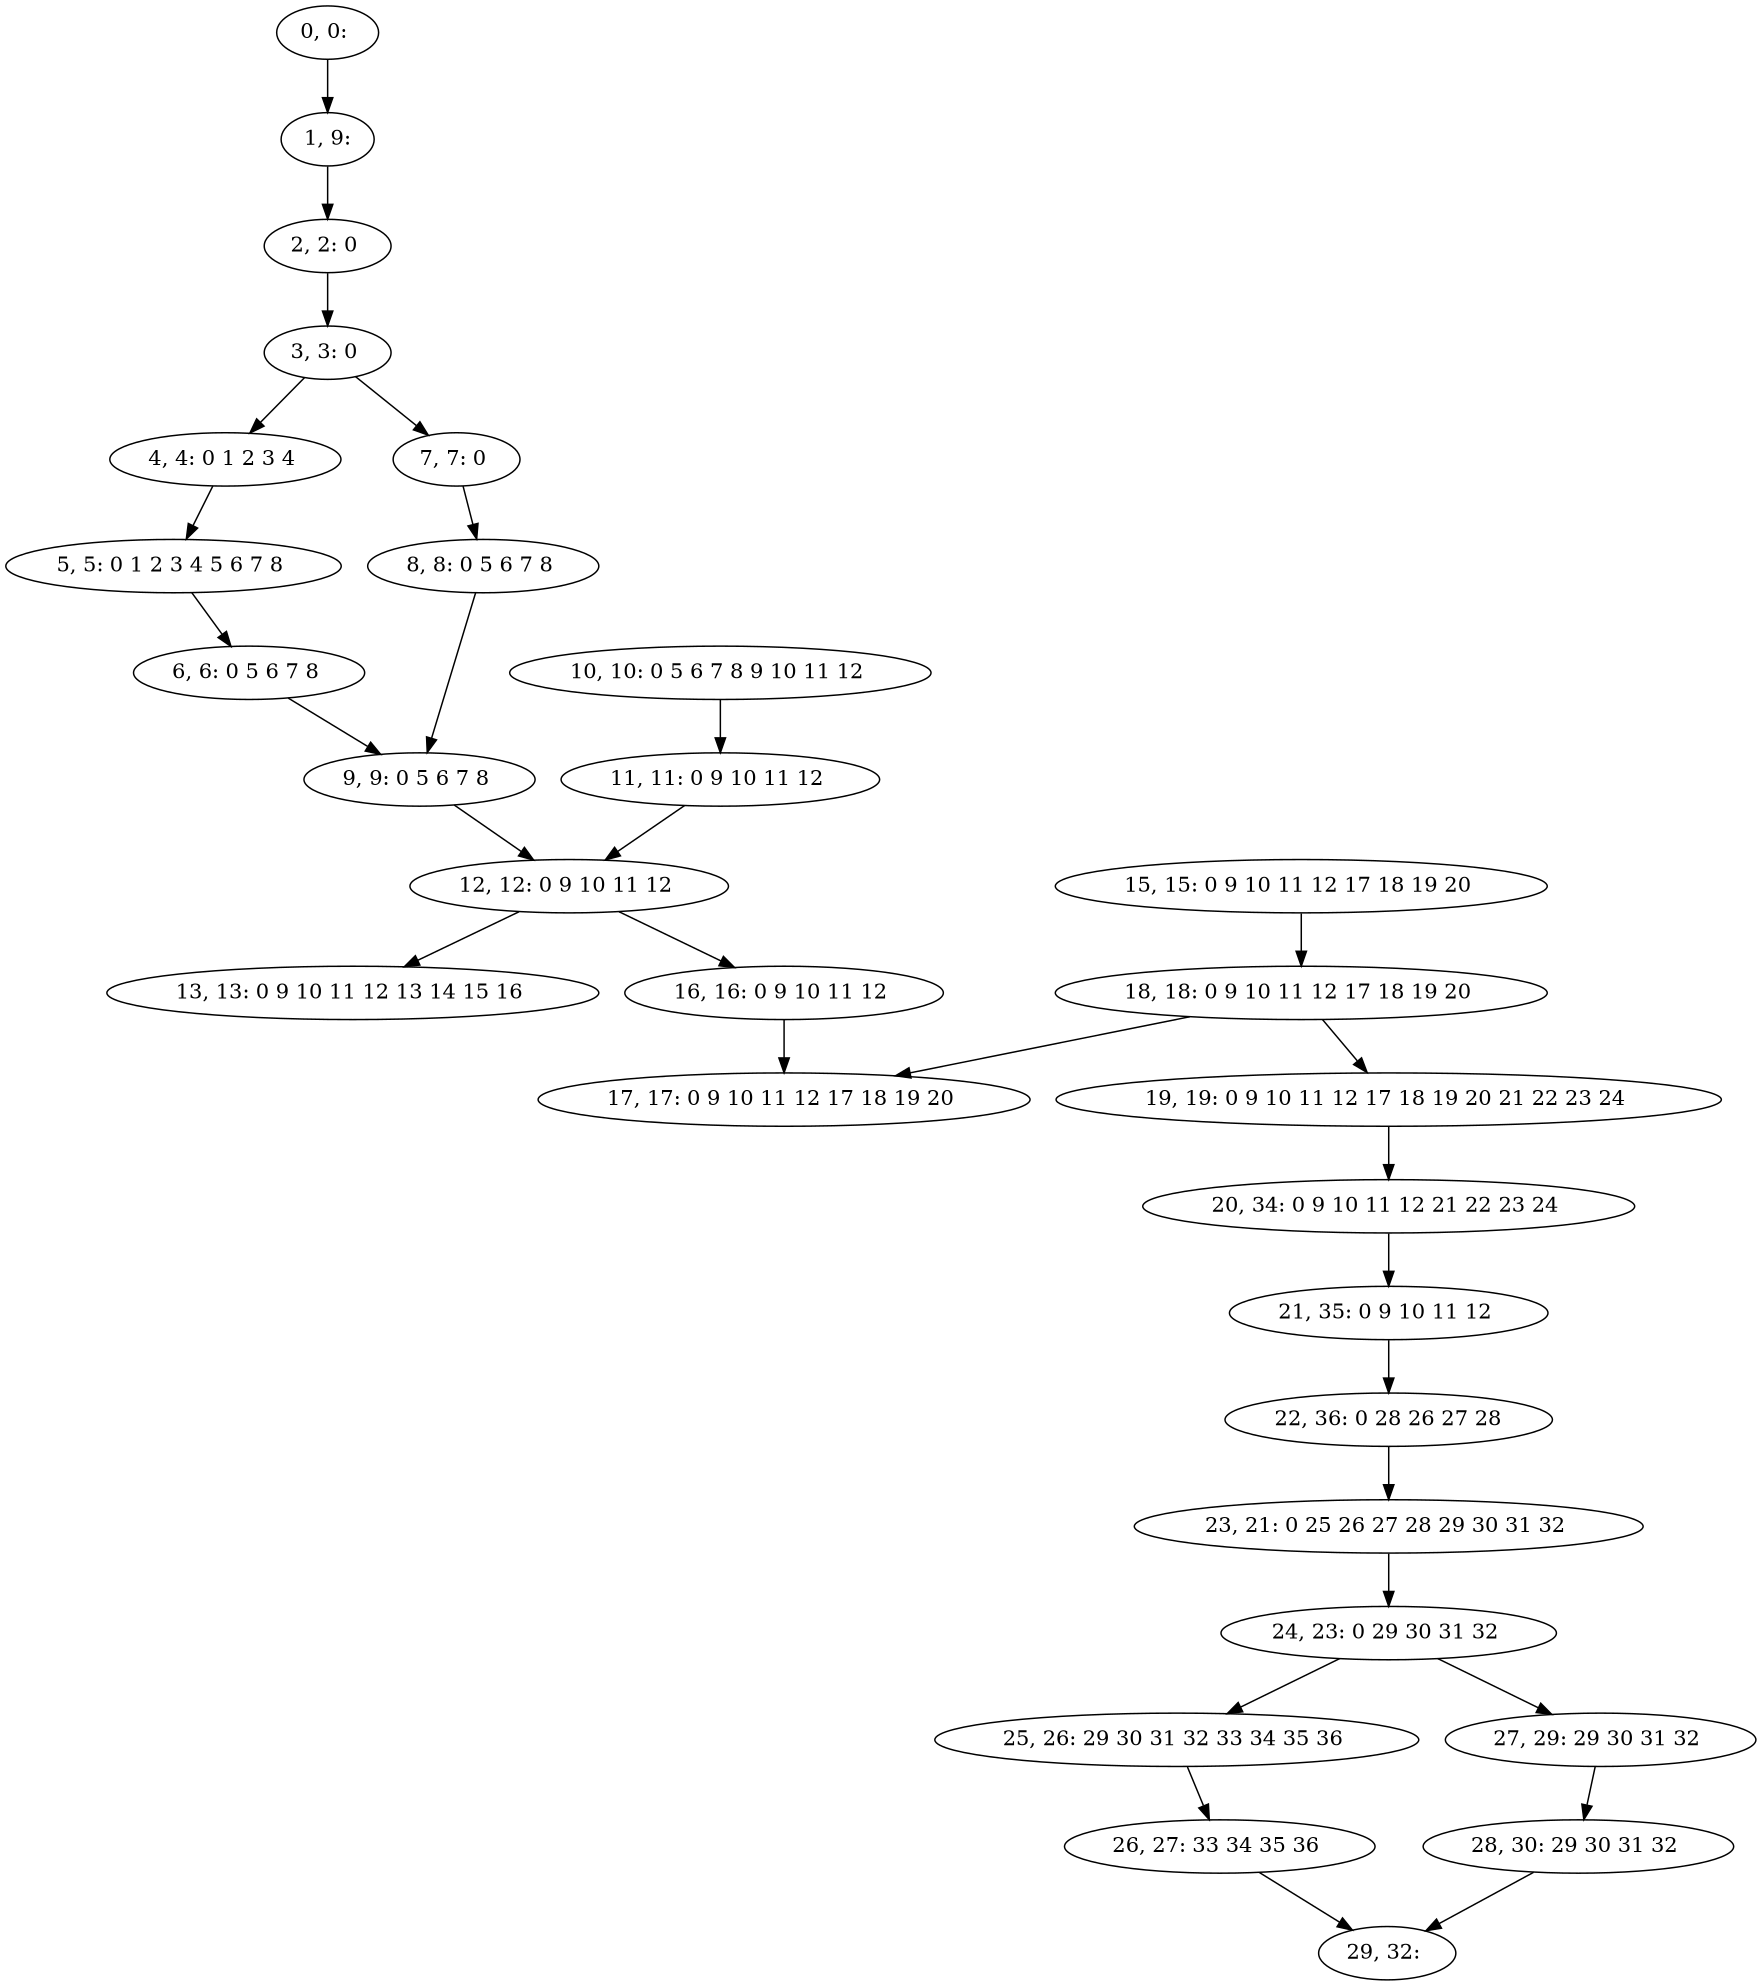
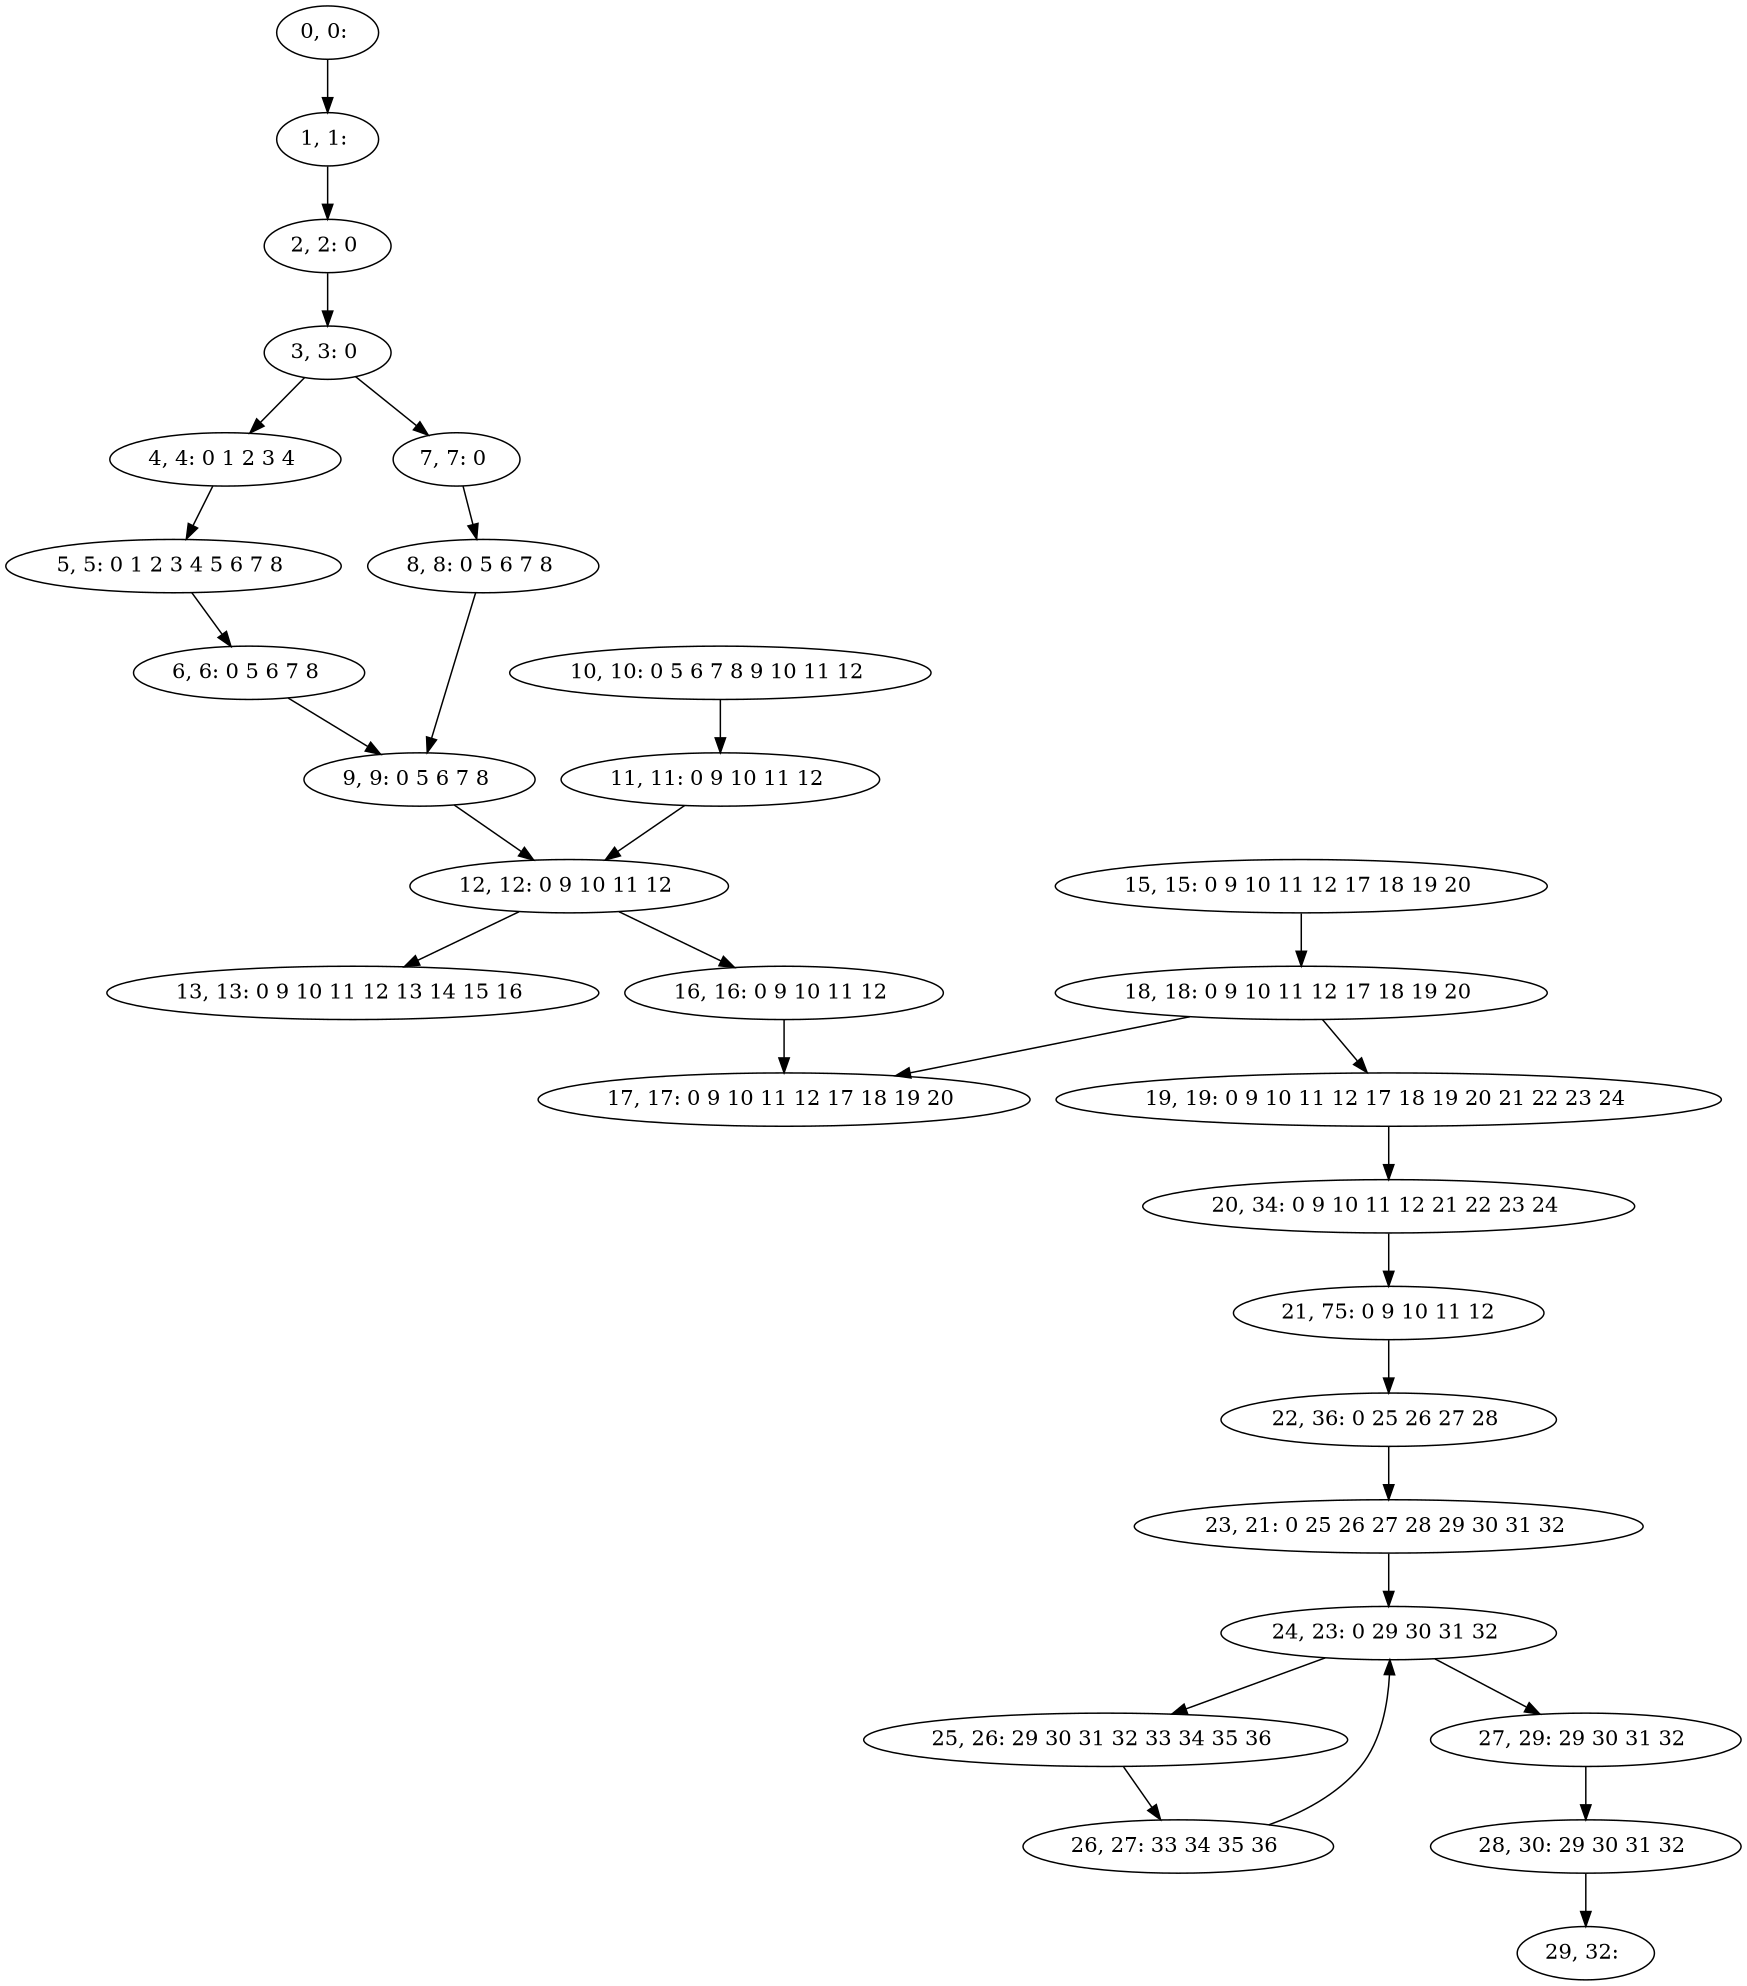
(328, 139) -> (328, 139)
(1389, 1313) -> (1389, 1313)
(1389, 1420) -> (1389, 1420)
(1300, 1897) -> (1356, 1771)
